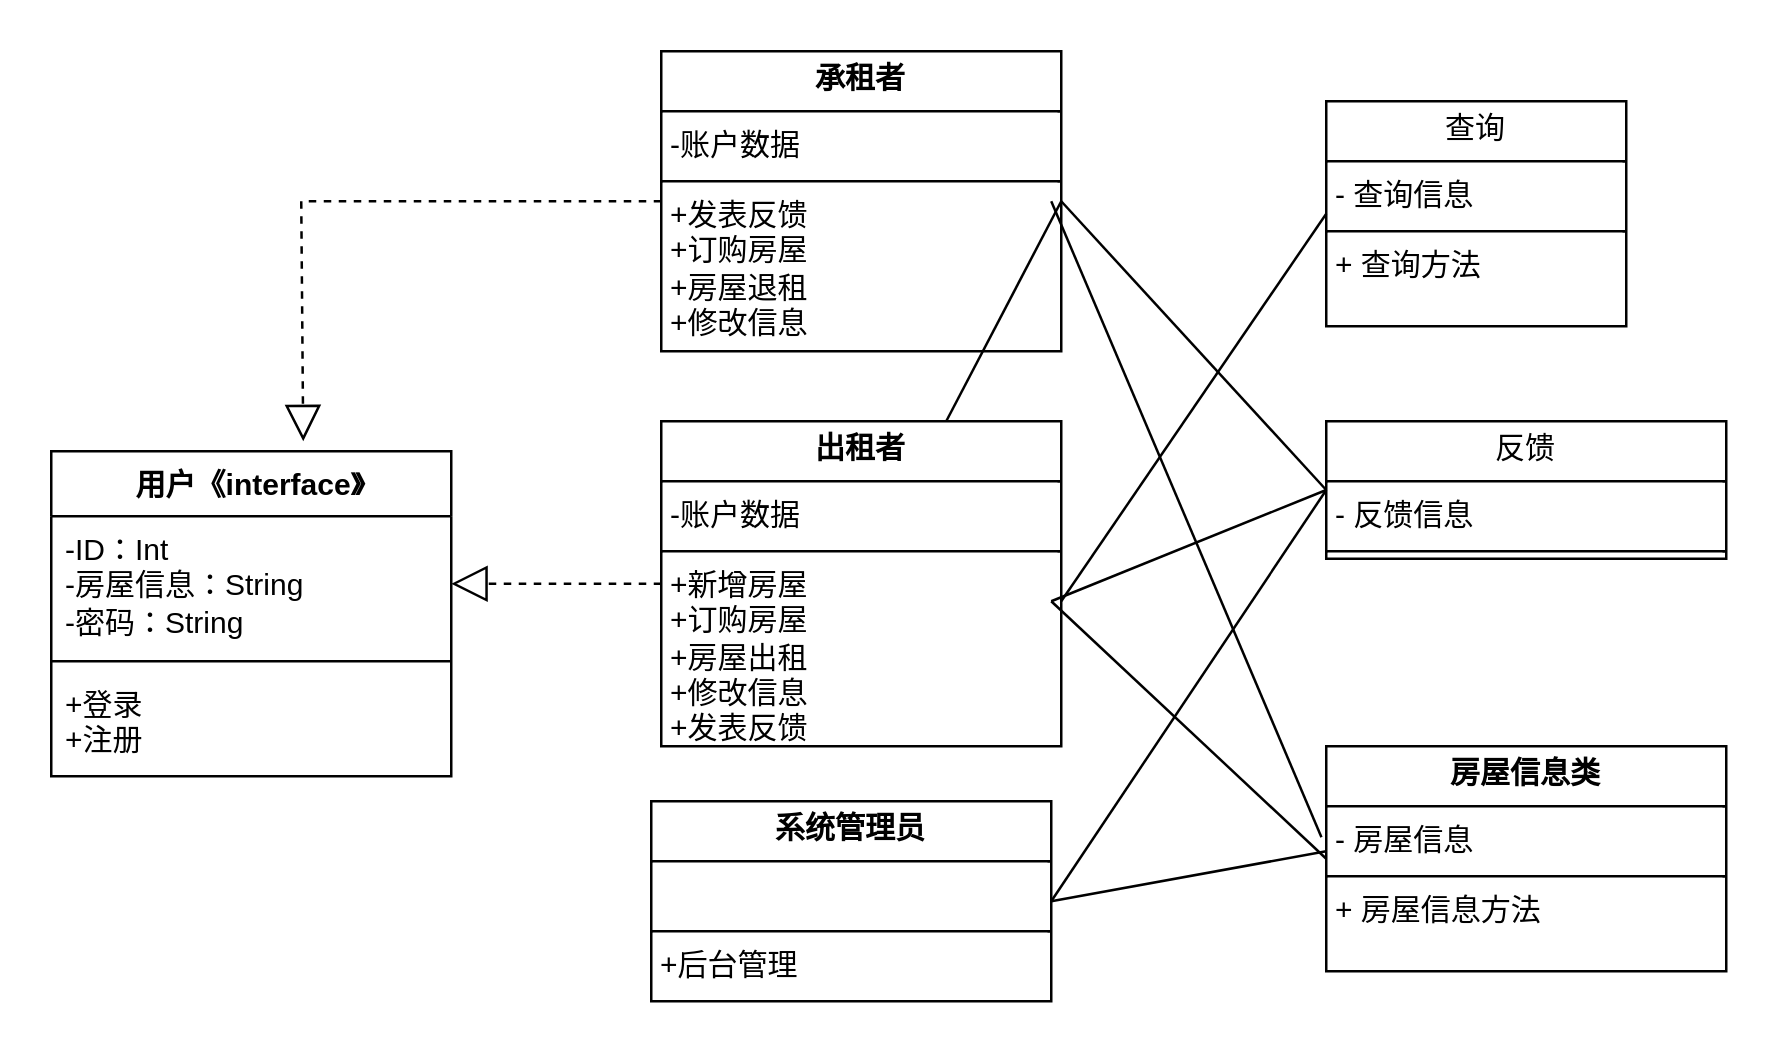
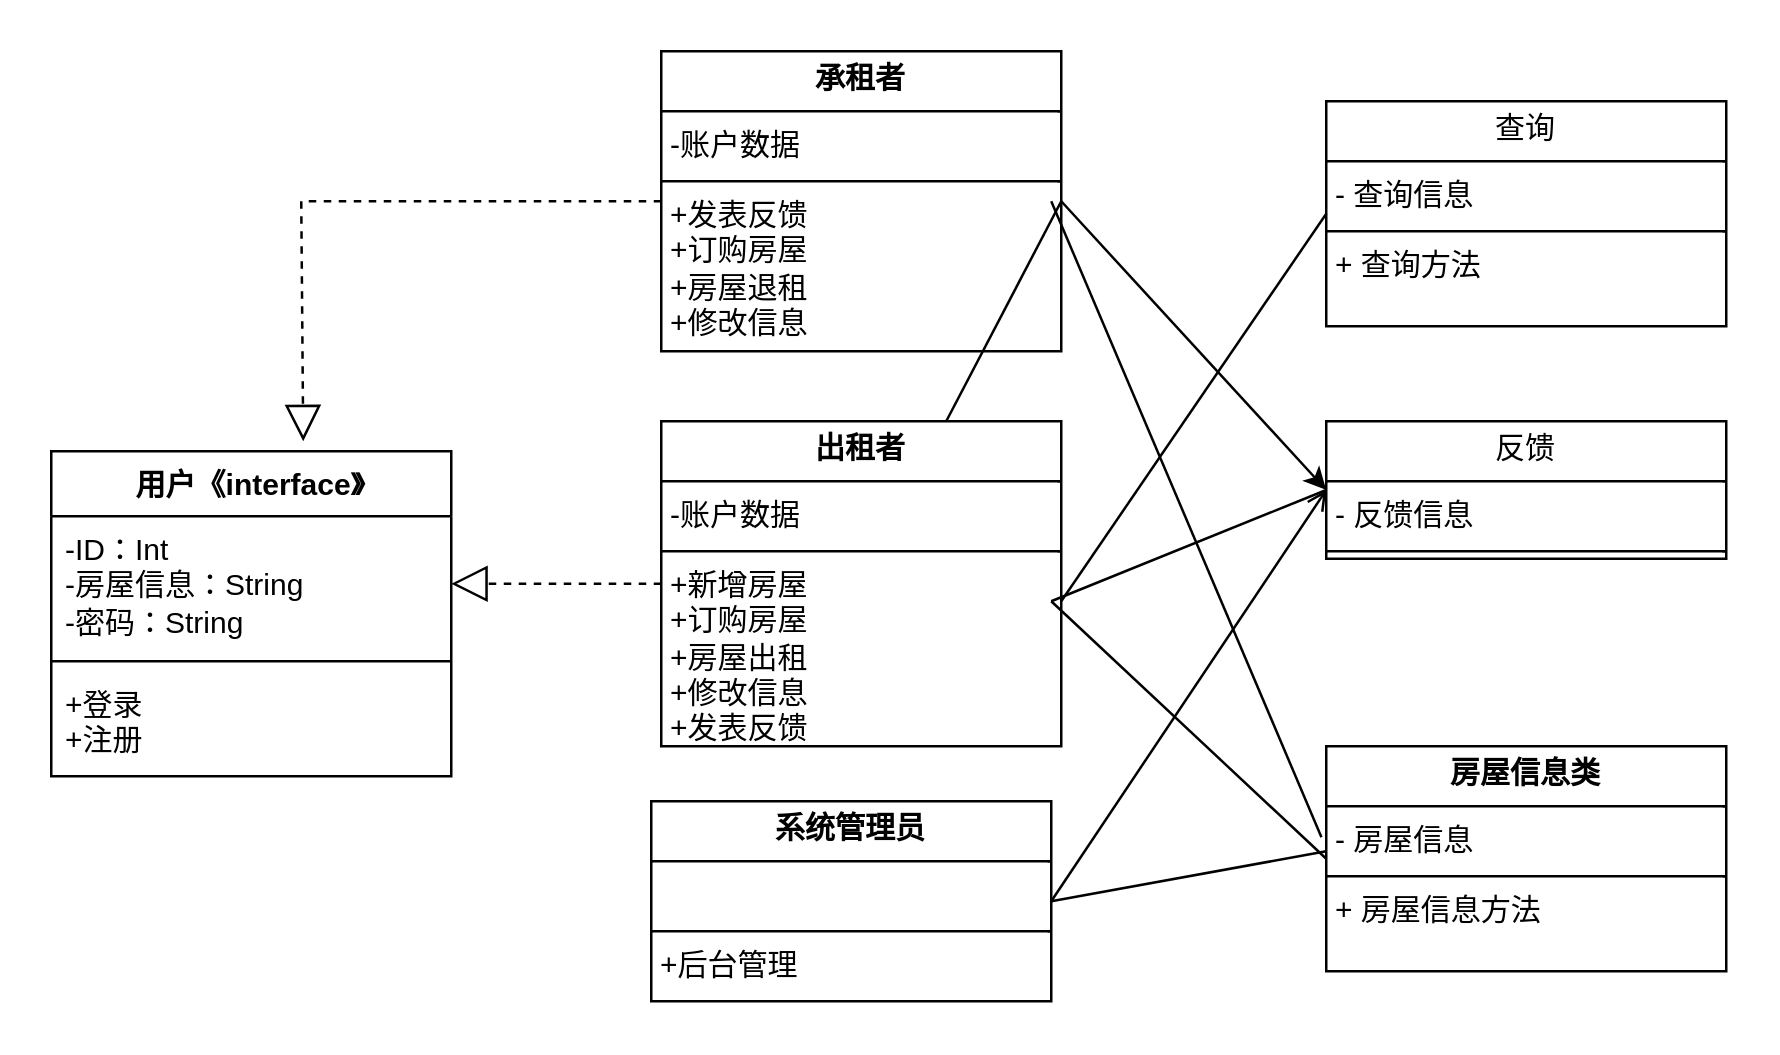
(1476, 214) -> (1526, 214)
(1318, 481) -> (1314, 477)
(1321, 498) -> (1320, 499)
